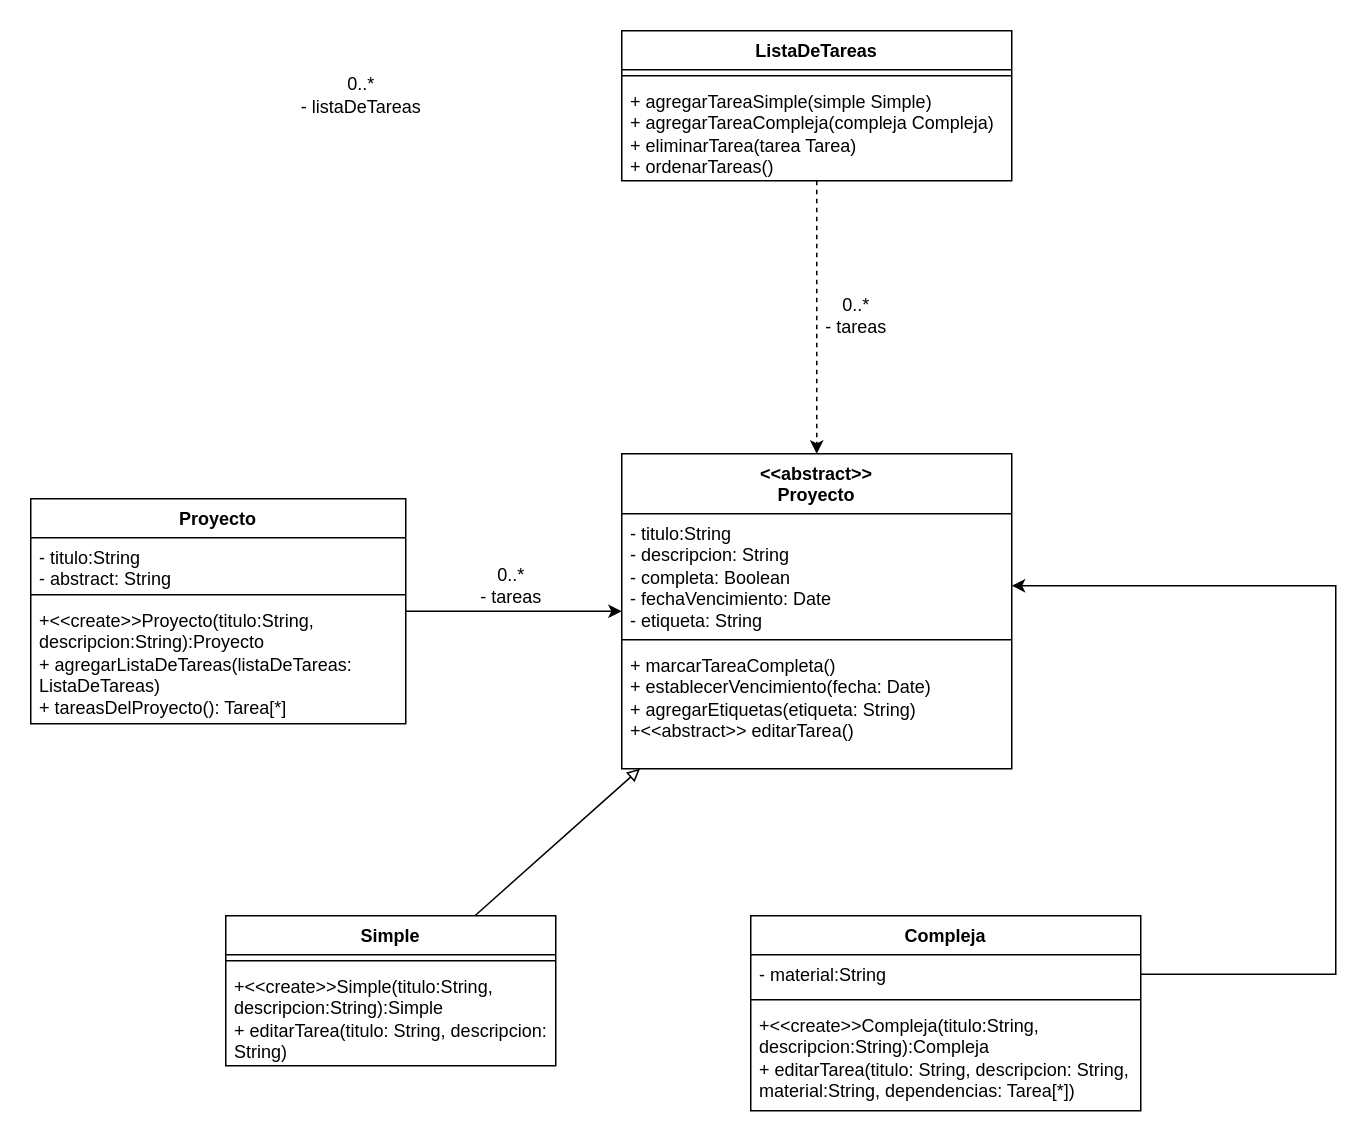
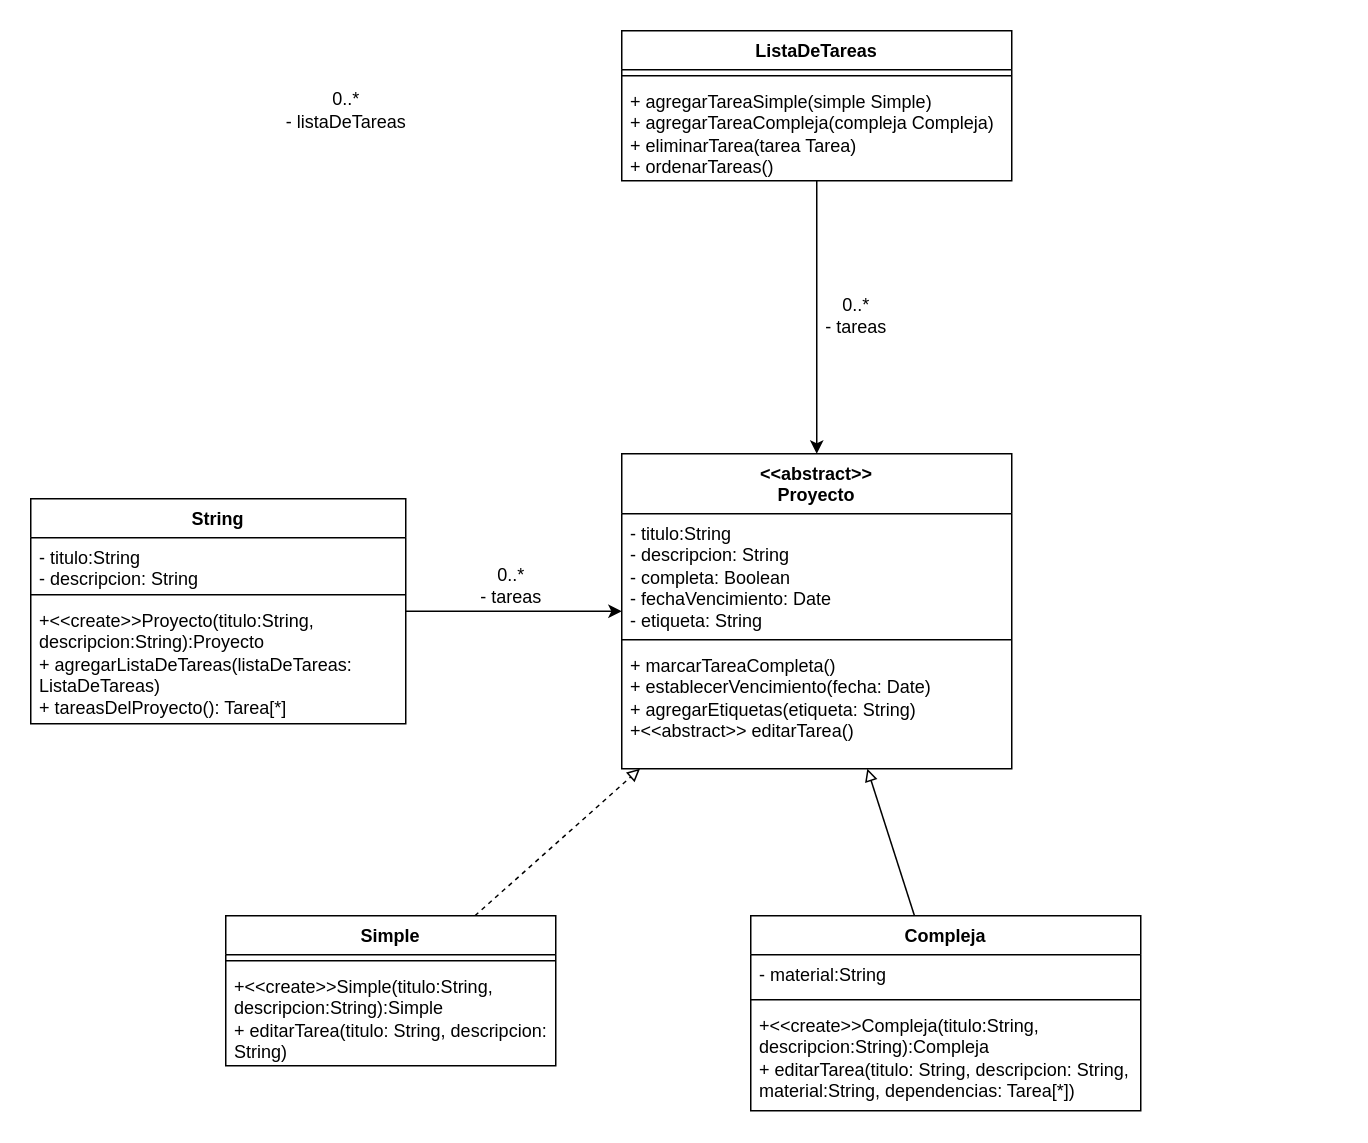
(361, 95) -> (346, 110)
(817, 313) -> (817, 313)
(218, 520) -> (218, 520)
(121, 570) -> (132, 570)
(1336, 720) -> none
(554, 846) -> (554, 846)
none -> (893, 848)
